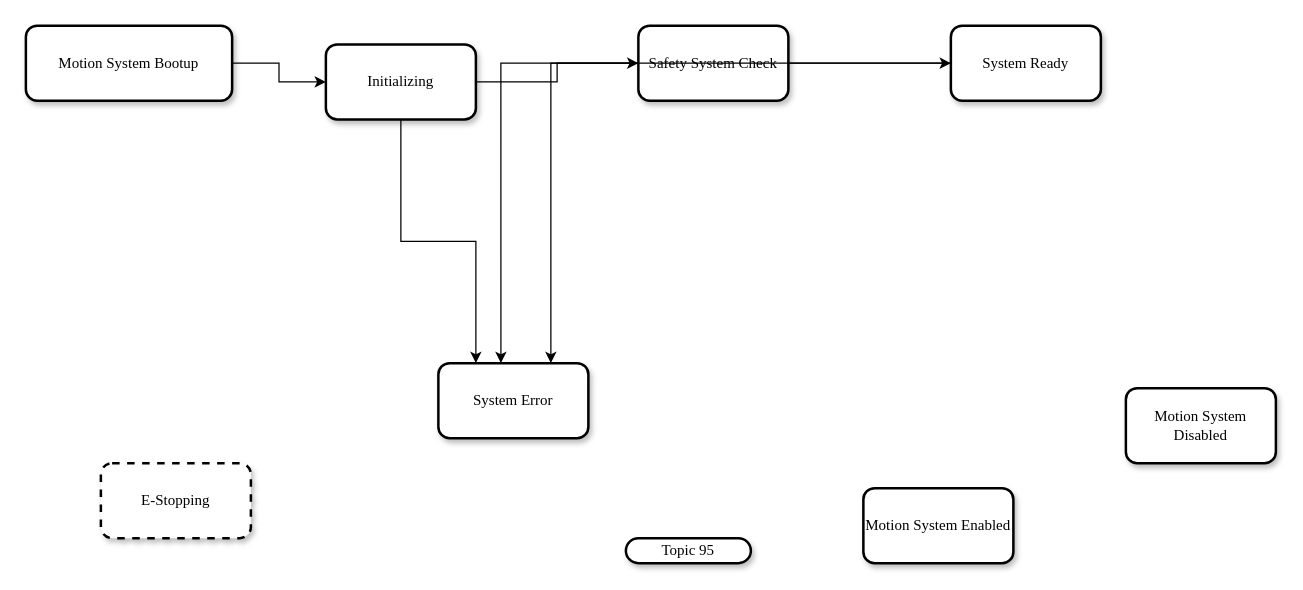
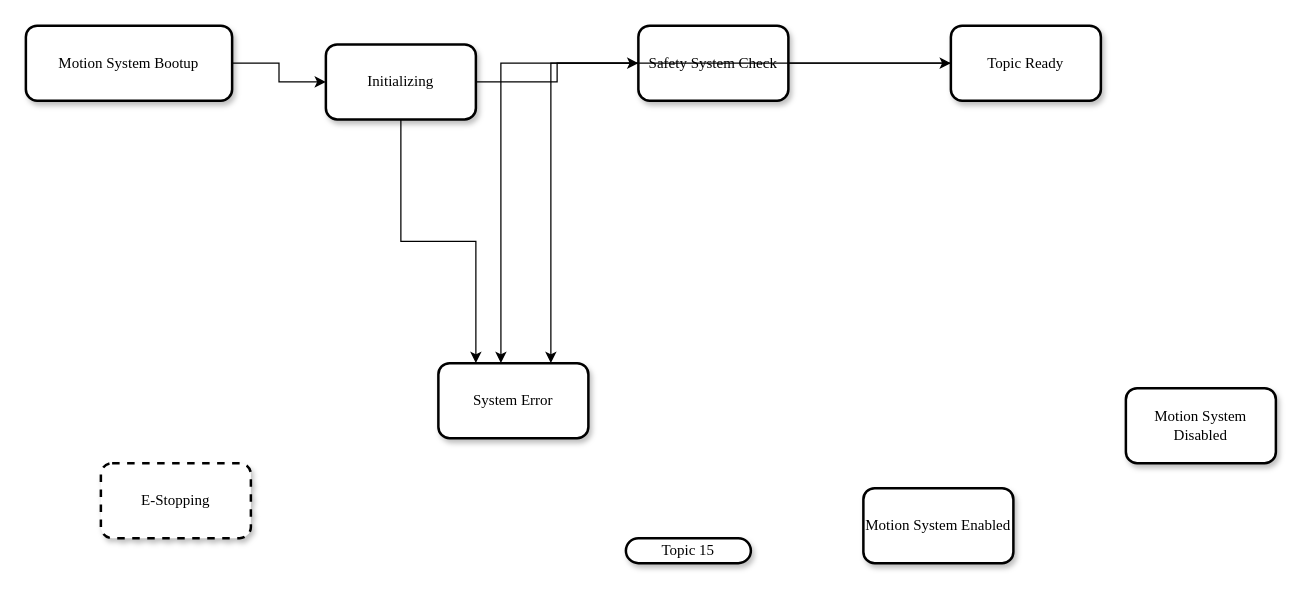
(1026, 63) -> (1026, 63)
(688, 551) -> (688, 551)
